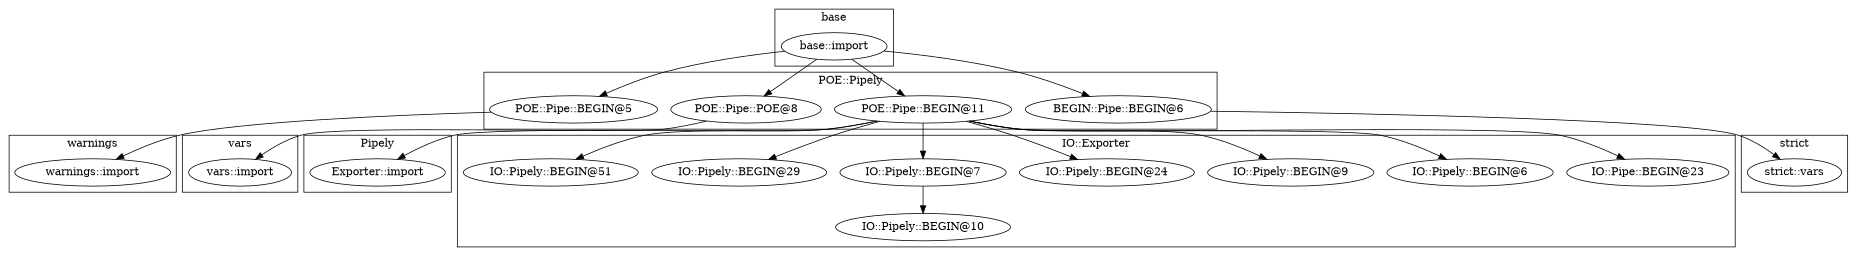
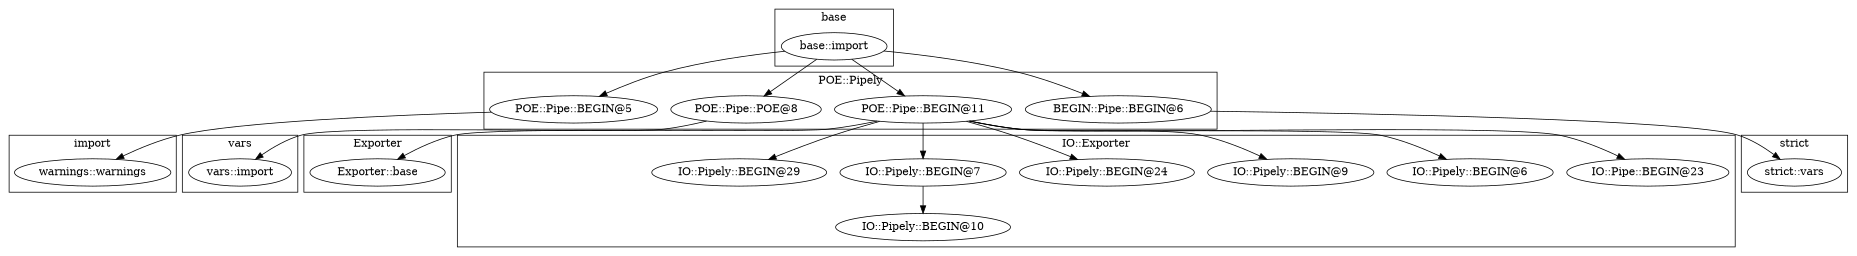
(93, 144) -> (93, 144)
(378, 144) -> (378, 144)
(93, 172) -> (93, 172)
(378, 172) -> (378, 172)
(551, 172) -> none
